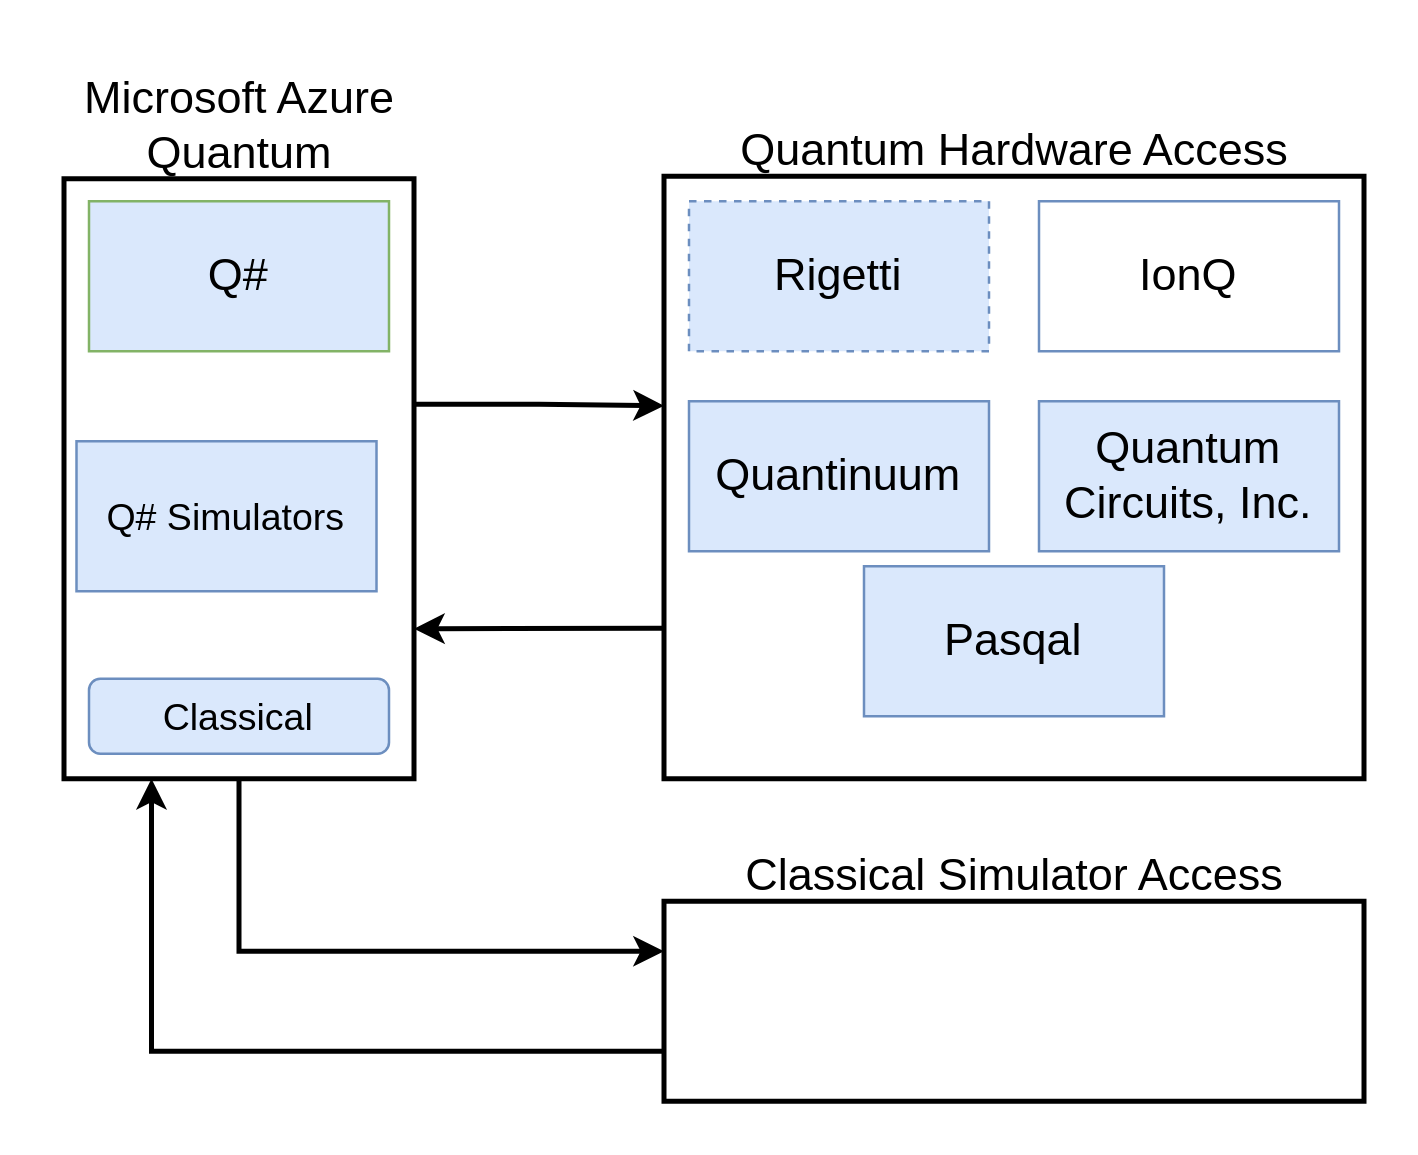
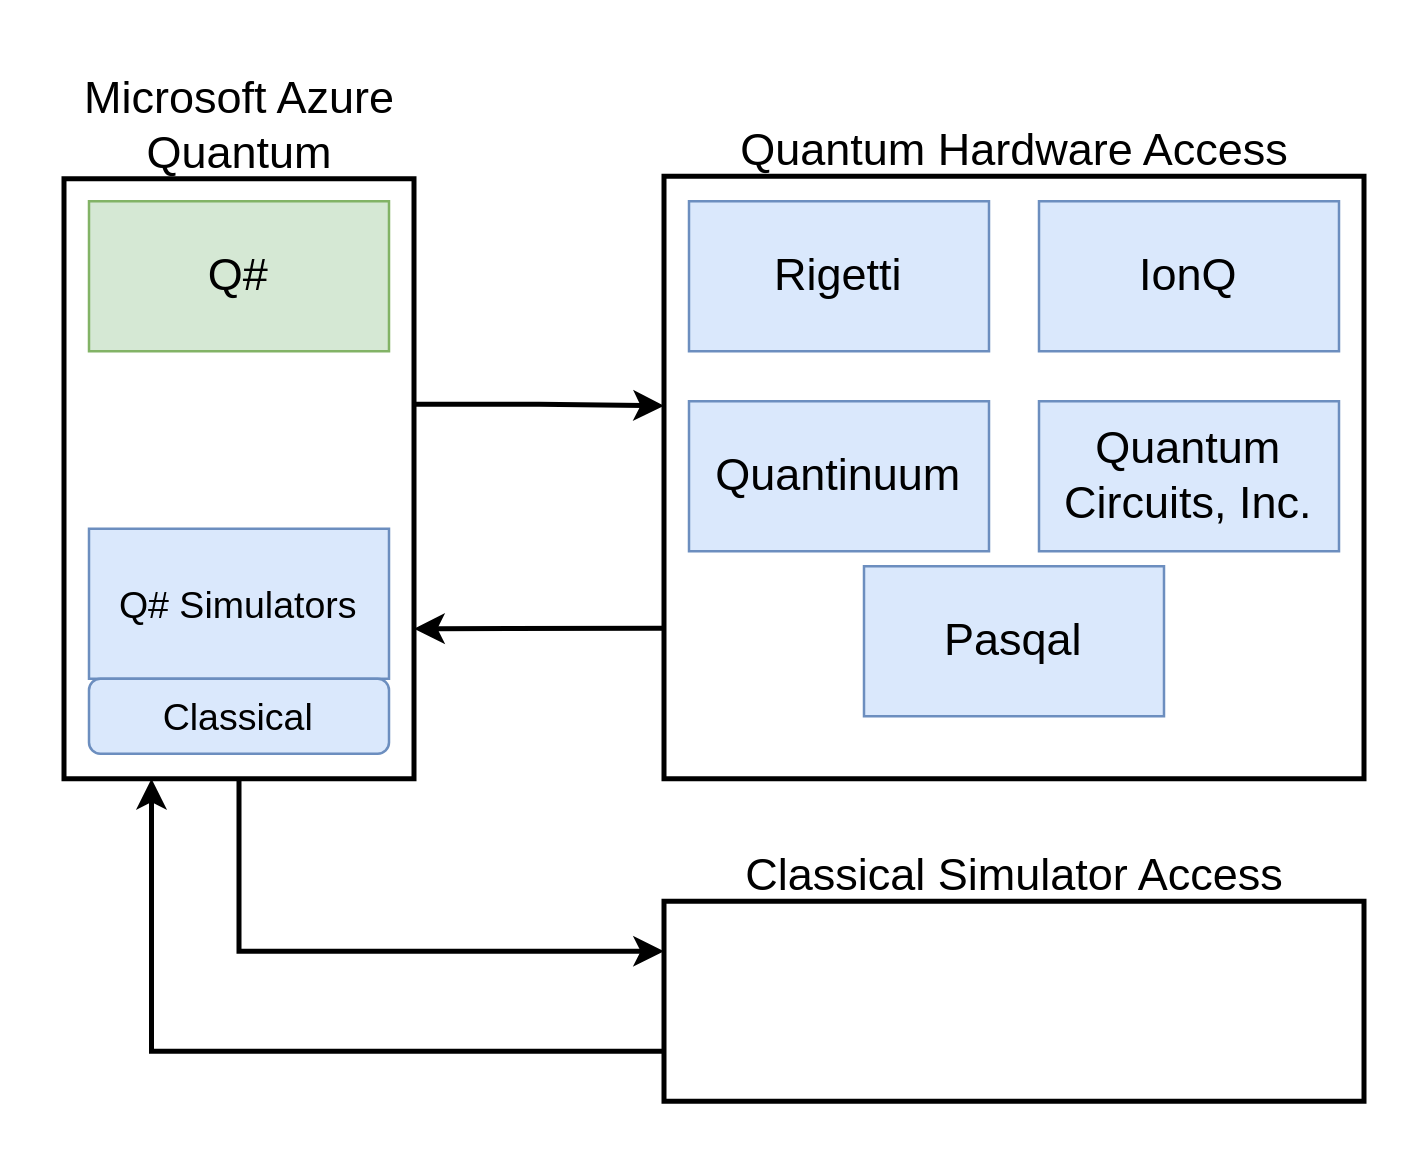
(239, 276) -> (239, 276)
(839, 276) -> (839, 276)
(1189, 276) -> (1189, 276)
(226, 516) -> (239, 604)
